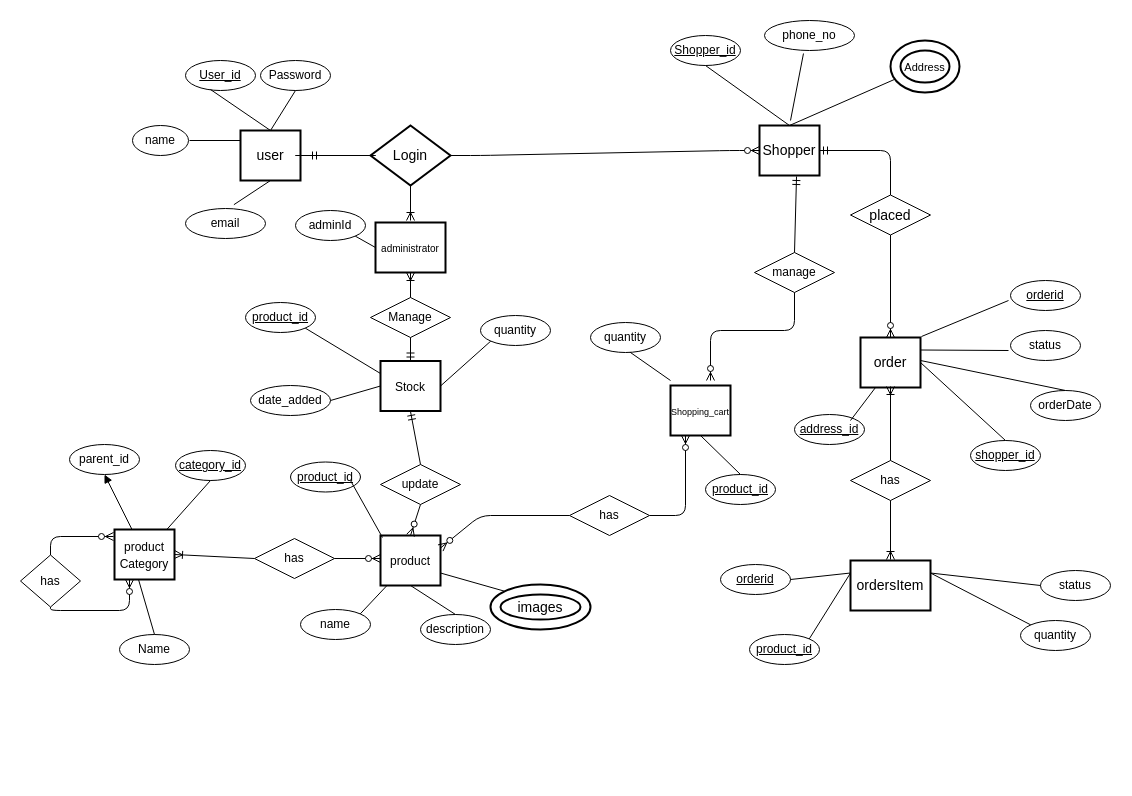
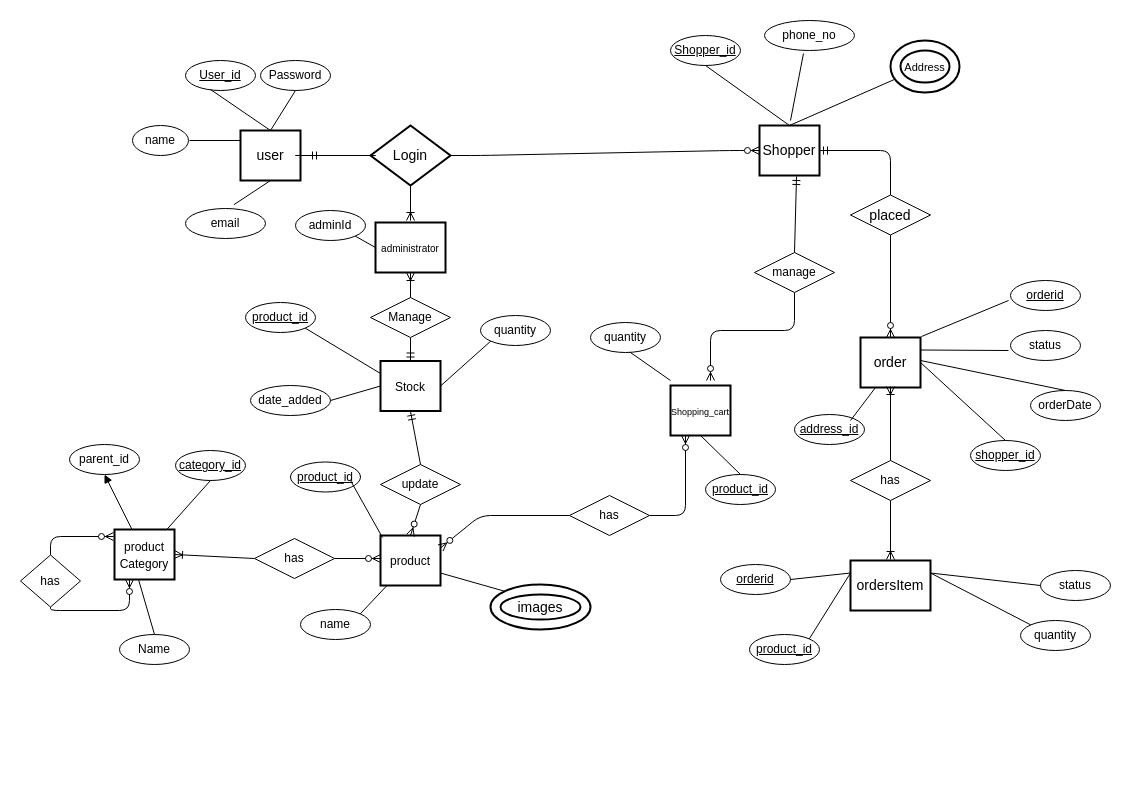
(433, 600) -> none
(456, 630) -> none
